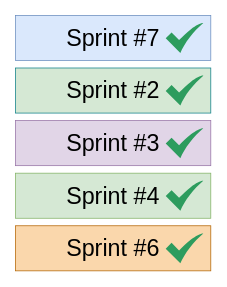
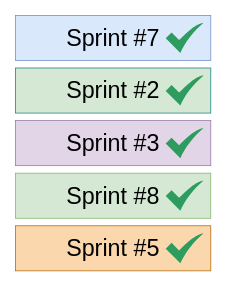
(113, 195) -> (113, 195)
(113, 248) -> (113, 248)
